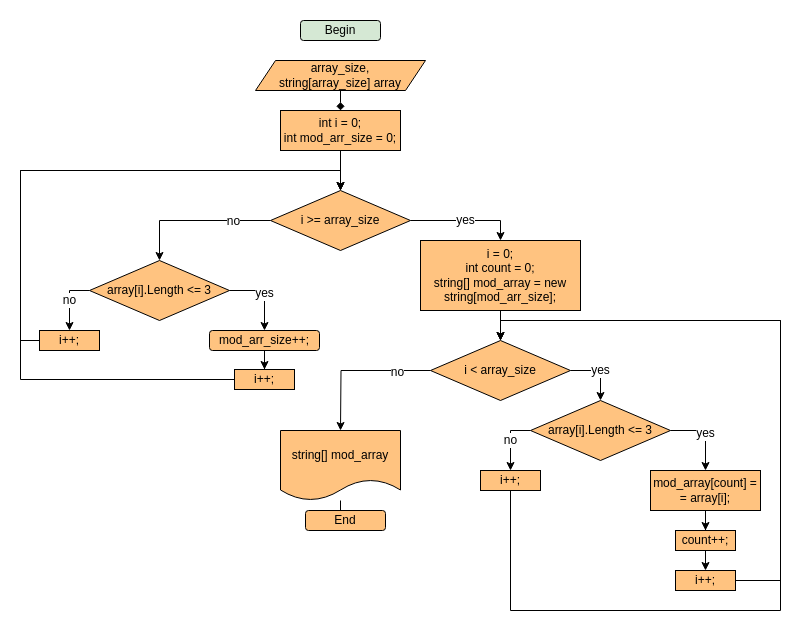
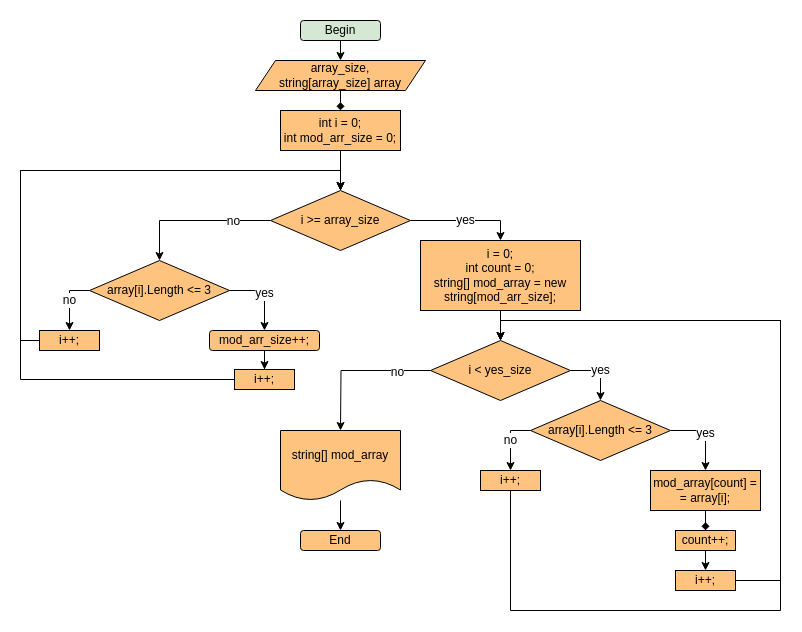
none -> (341, 47)
(501, 371) -> (501, 371)
(346, 521) -> (341, 541)
(706, 522) -> (706, 521)
